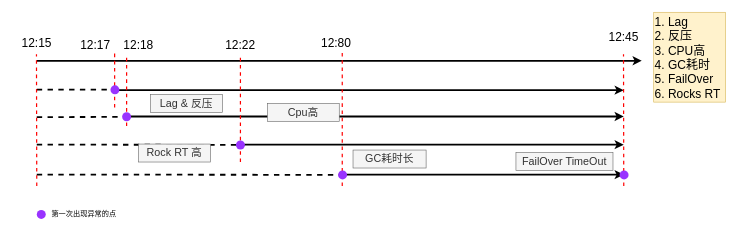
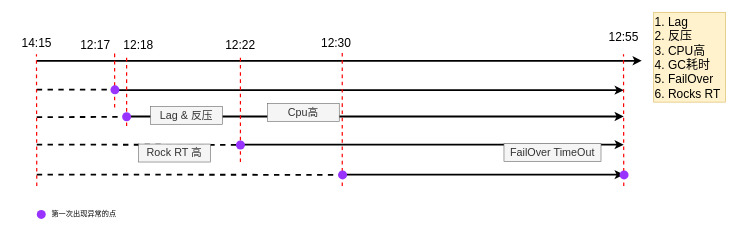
(624, 36) -> (624, 36)
(36, 42) -> (36, 42)
(336, 42) -> (336, 42)
(186, 104) -> (186, 116)
(390, 159) -> none
(565, 162) -> (553, 153)
